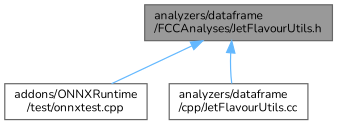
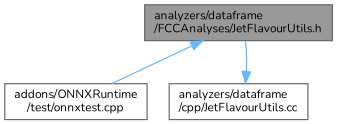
(231, 68) -> (247, 56)
